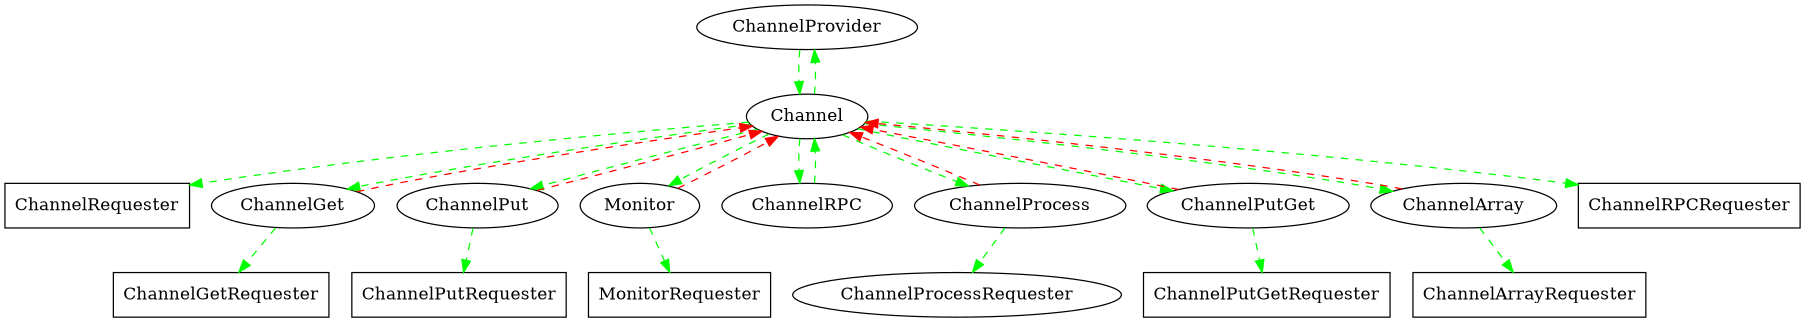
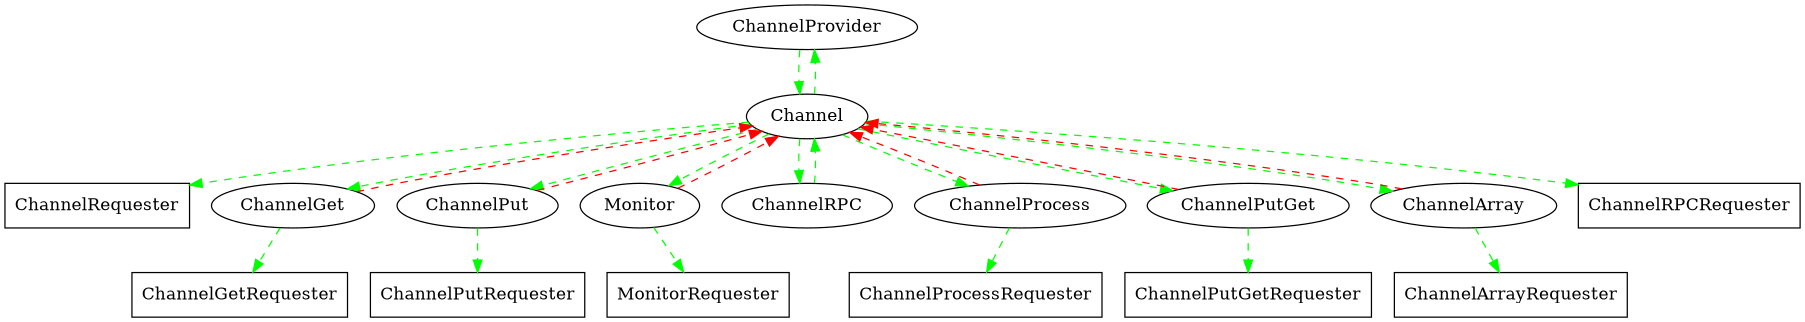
(957, 295) -> (976, 295)
